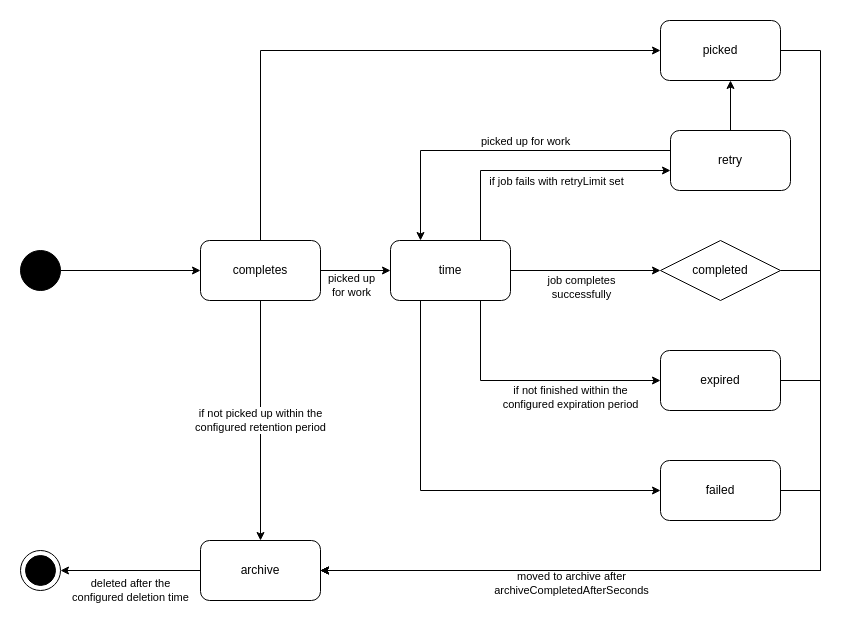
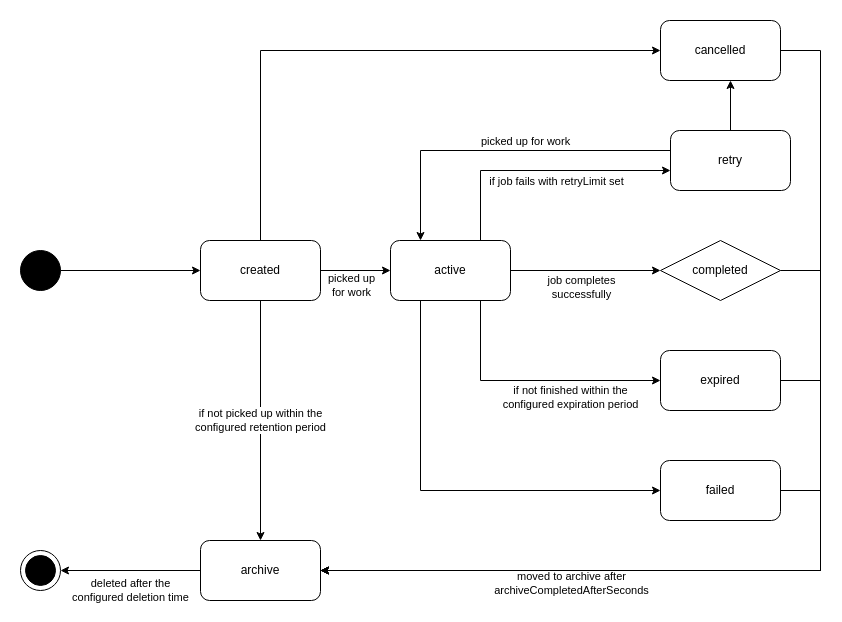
(721, 51) -> (721, 51)
(261, 271) -> (261, 271)
(451, 271) -> (451, 271)
